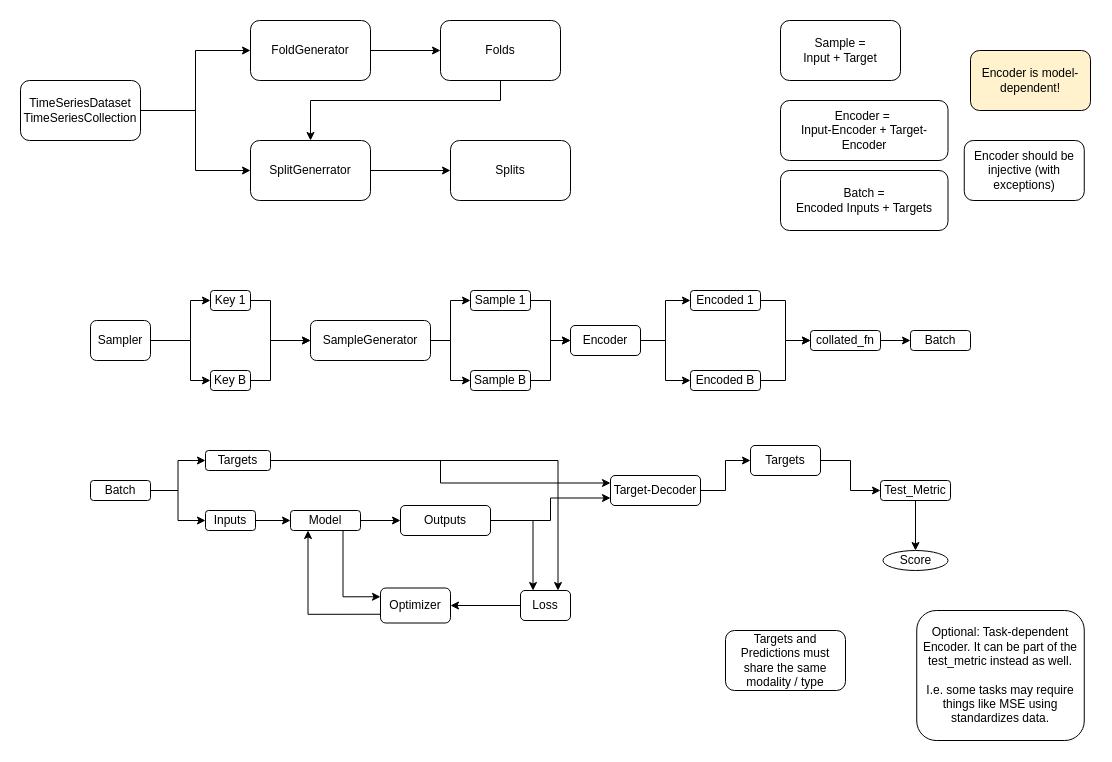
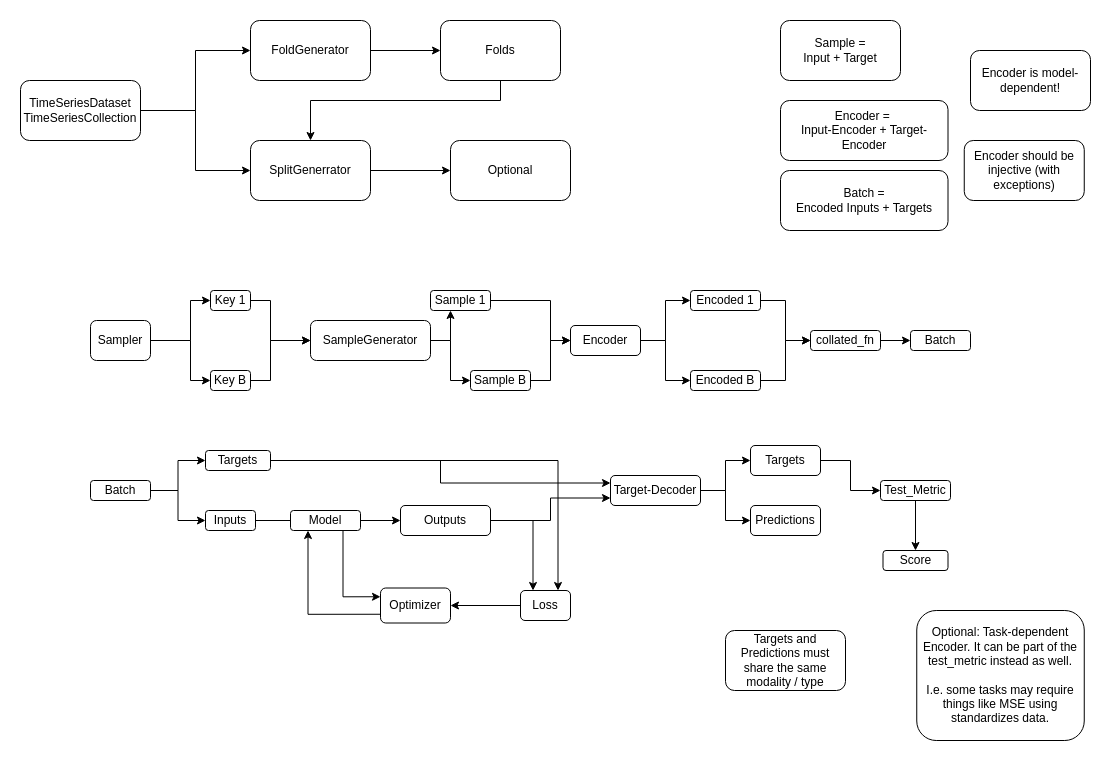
(1031, 81) -> (1031, 81)
(511, 171) -> (511, 171)
(501, 301) -> (461, 301)
none -> (726, 515)
(282, 521) -> (285, 521)
none -> (786, 521)
(916, 561) -> (916, 561)
